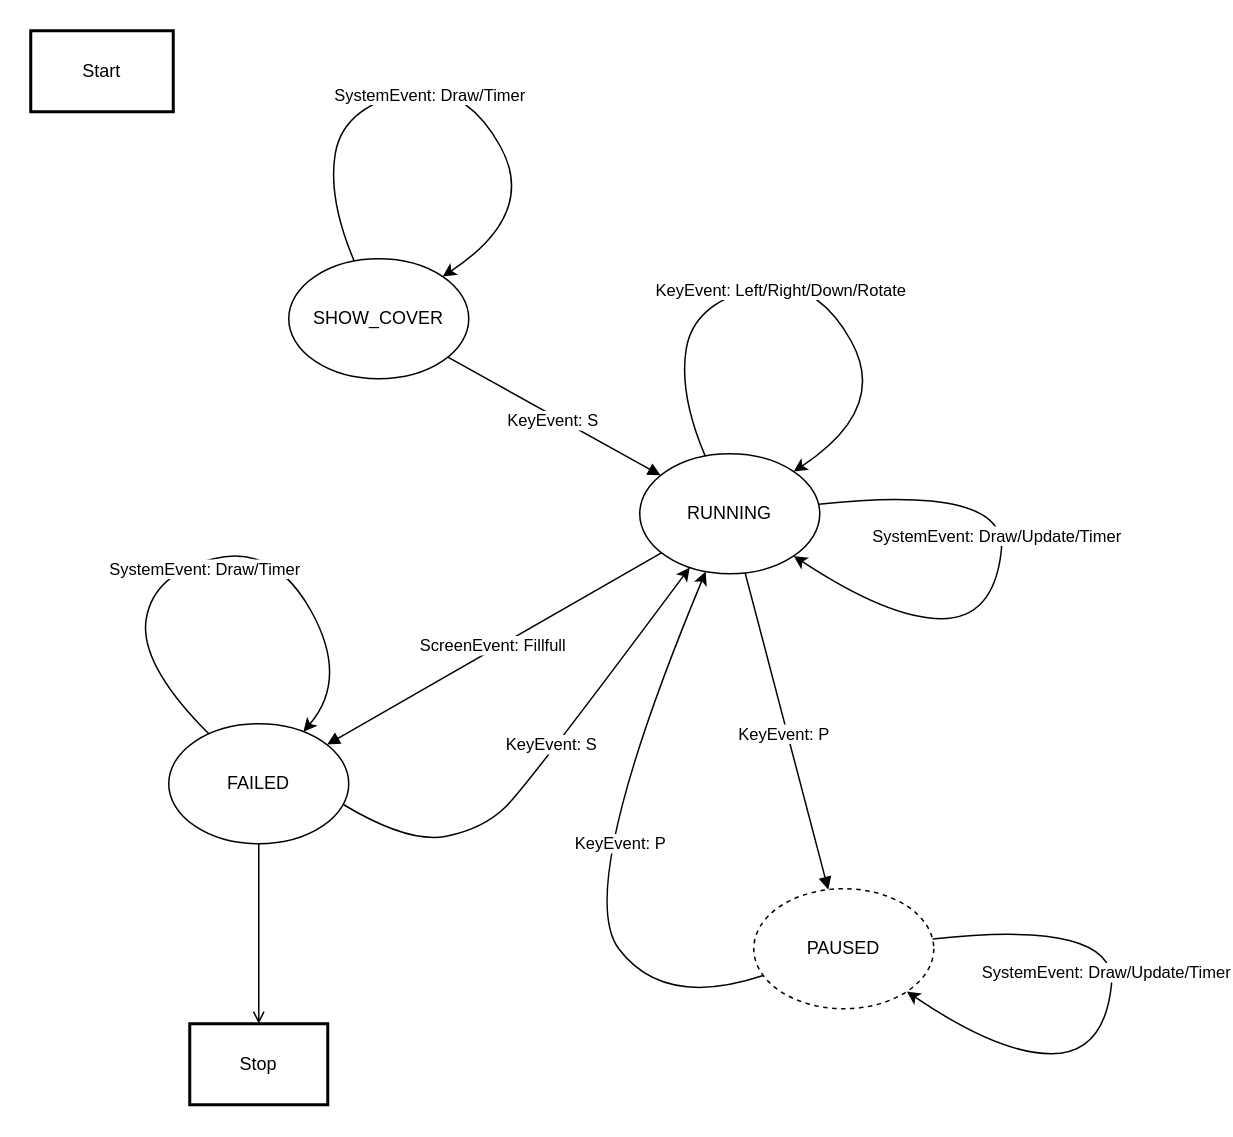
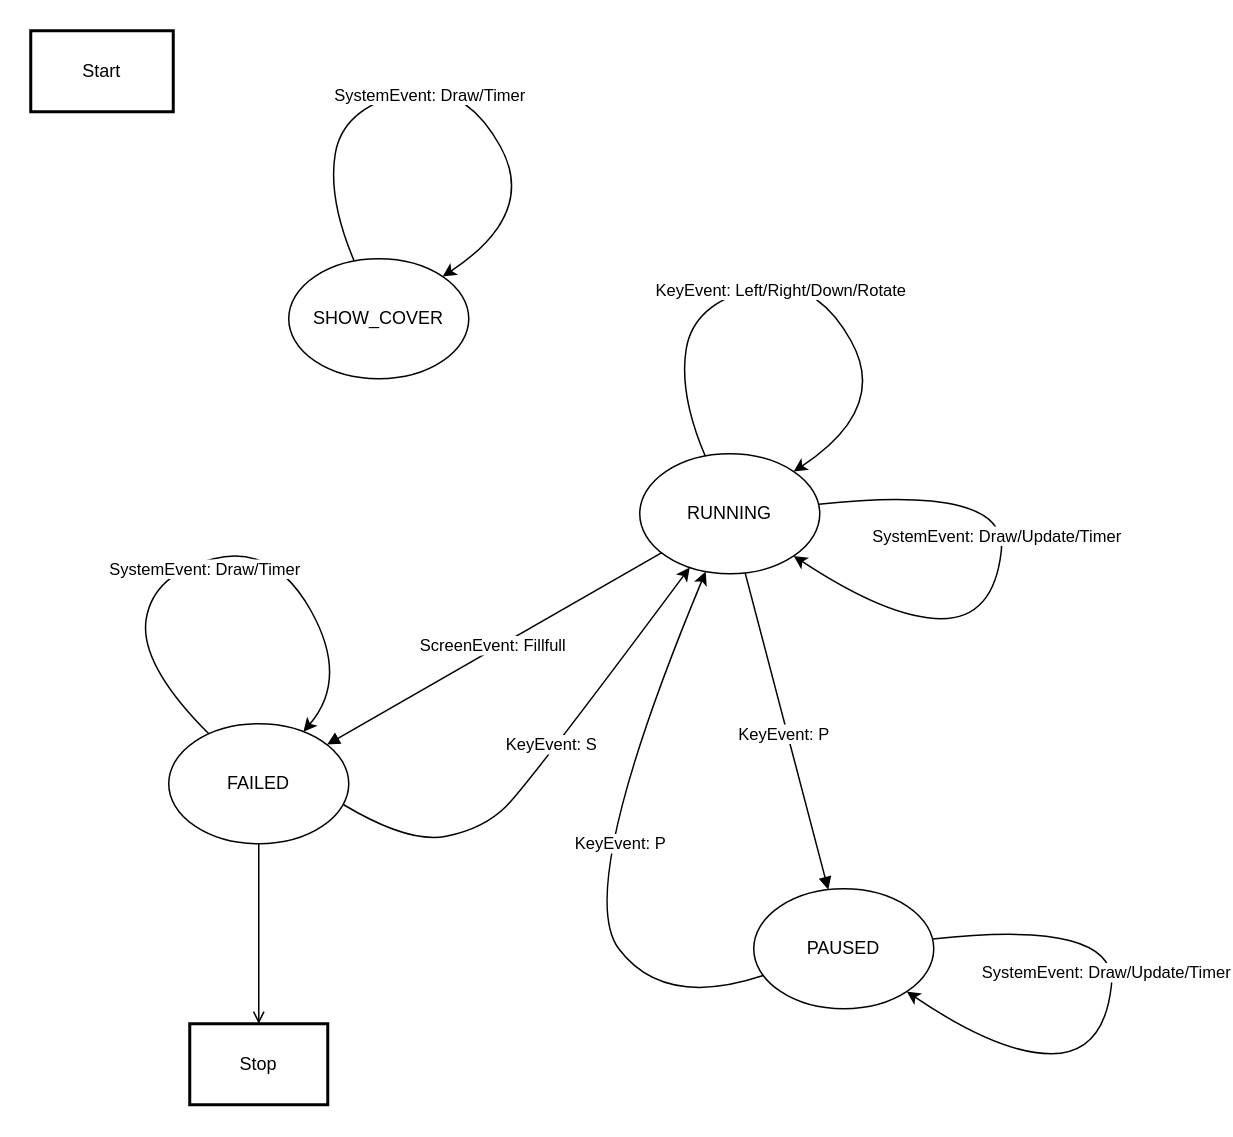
(551, 415) -> none
(844, 949) -> (844, 949)
